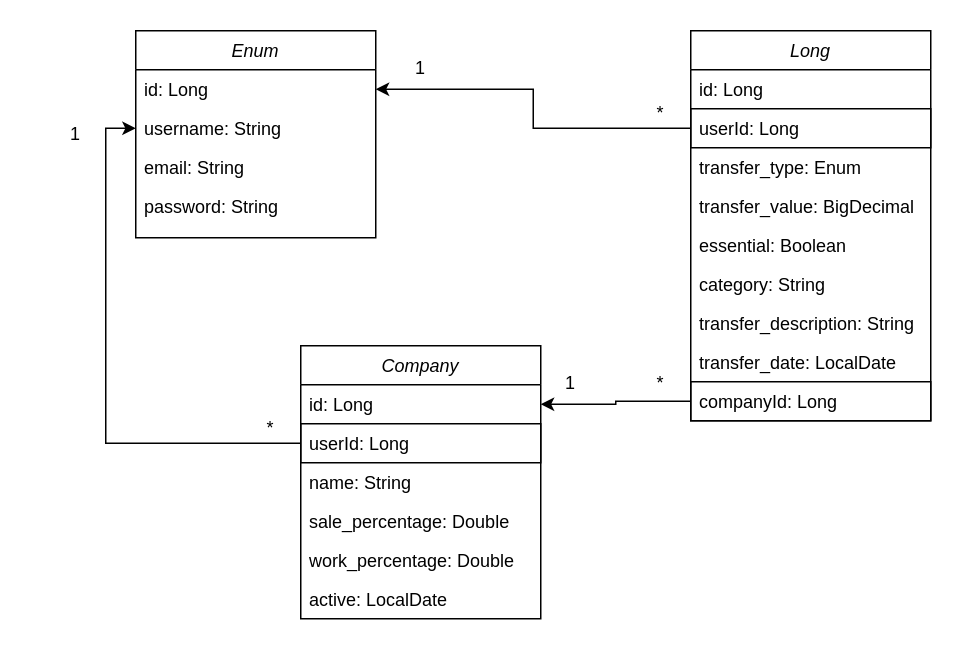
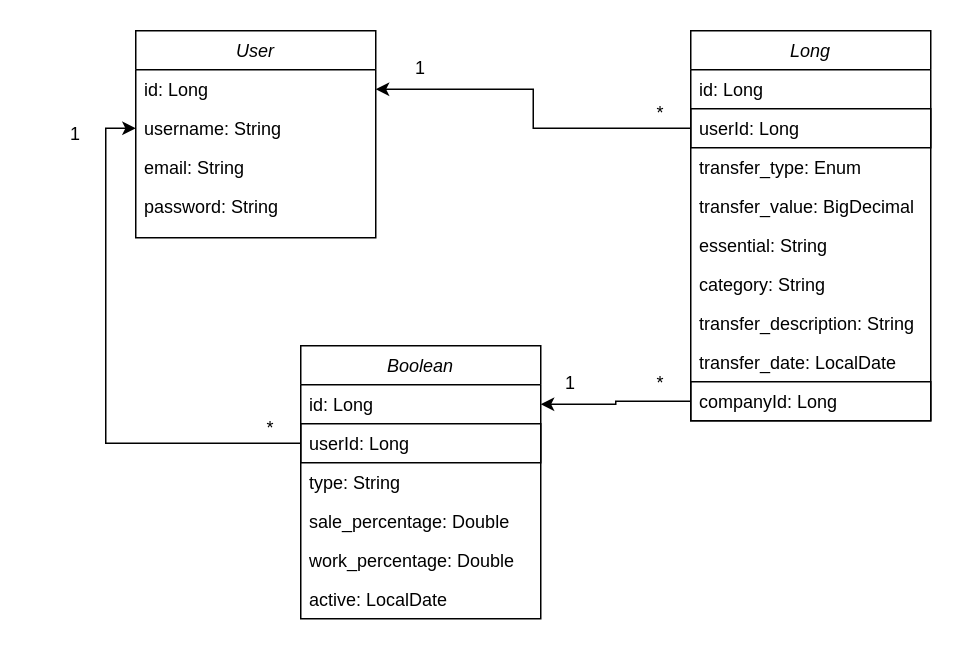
(255, 51) -> (255, 51)
(778, 246) -> (773, 246)
(420, 366) -> (420, 366)
(362, 483) -> (362, 483)
